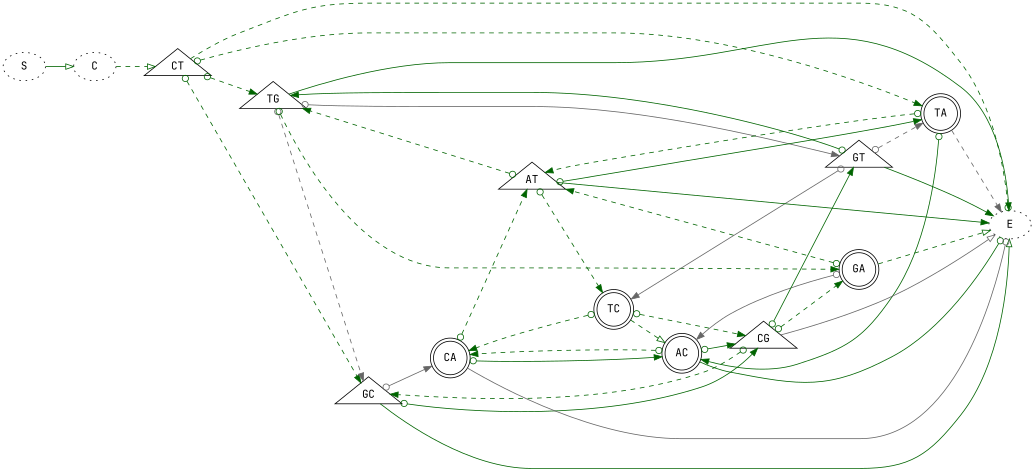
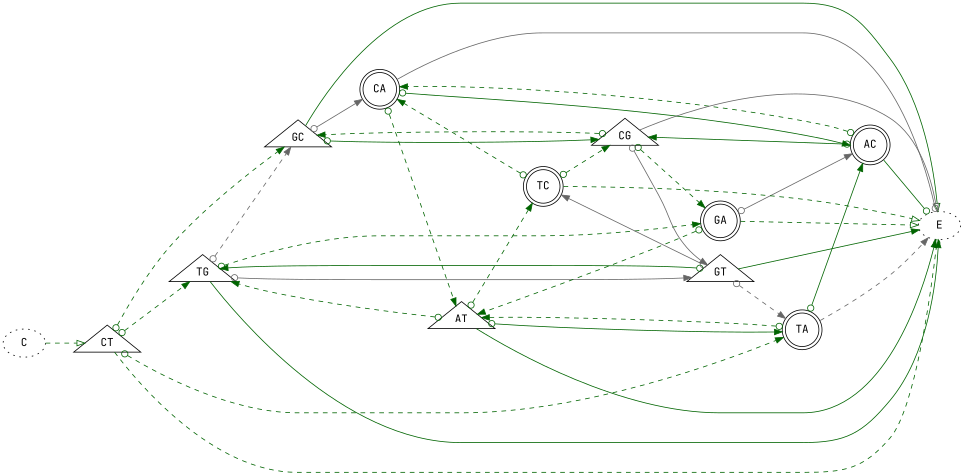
(24, 67) -> none
(812, 248) -> (665, 208)
(644, 329) -> (739, 193)
